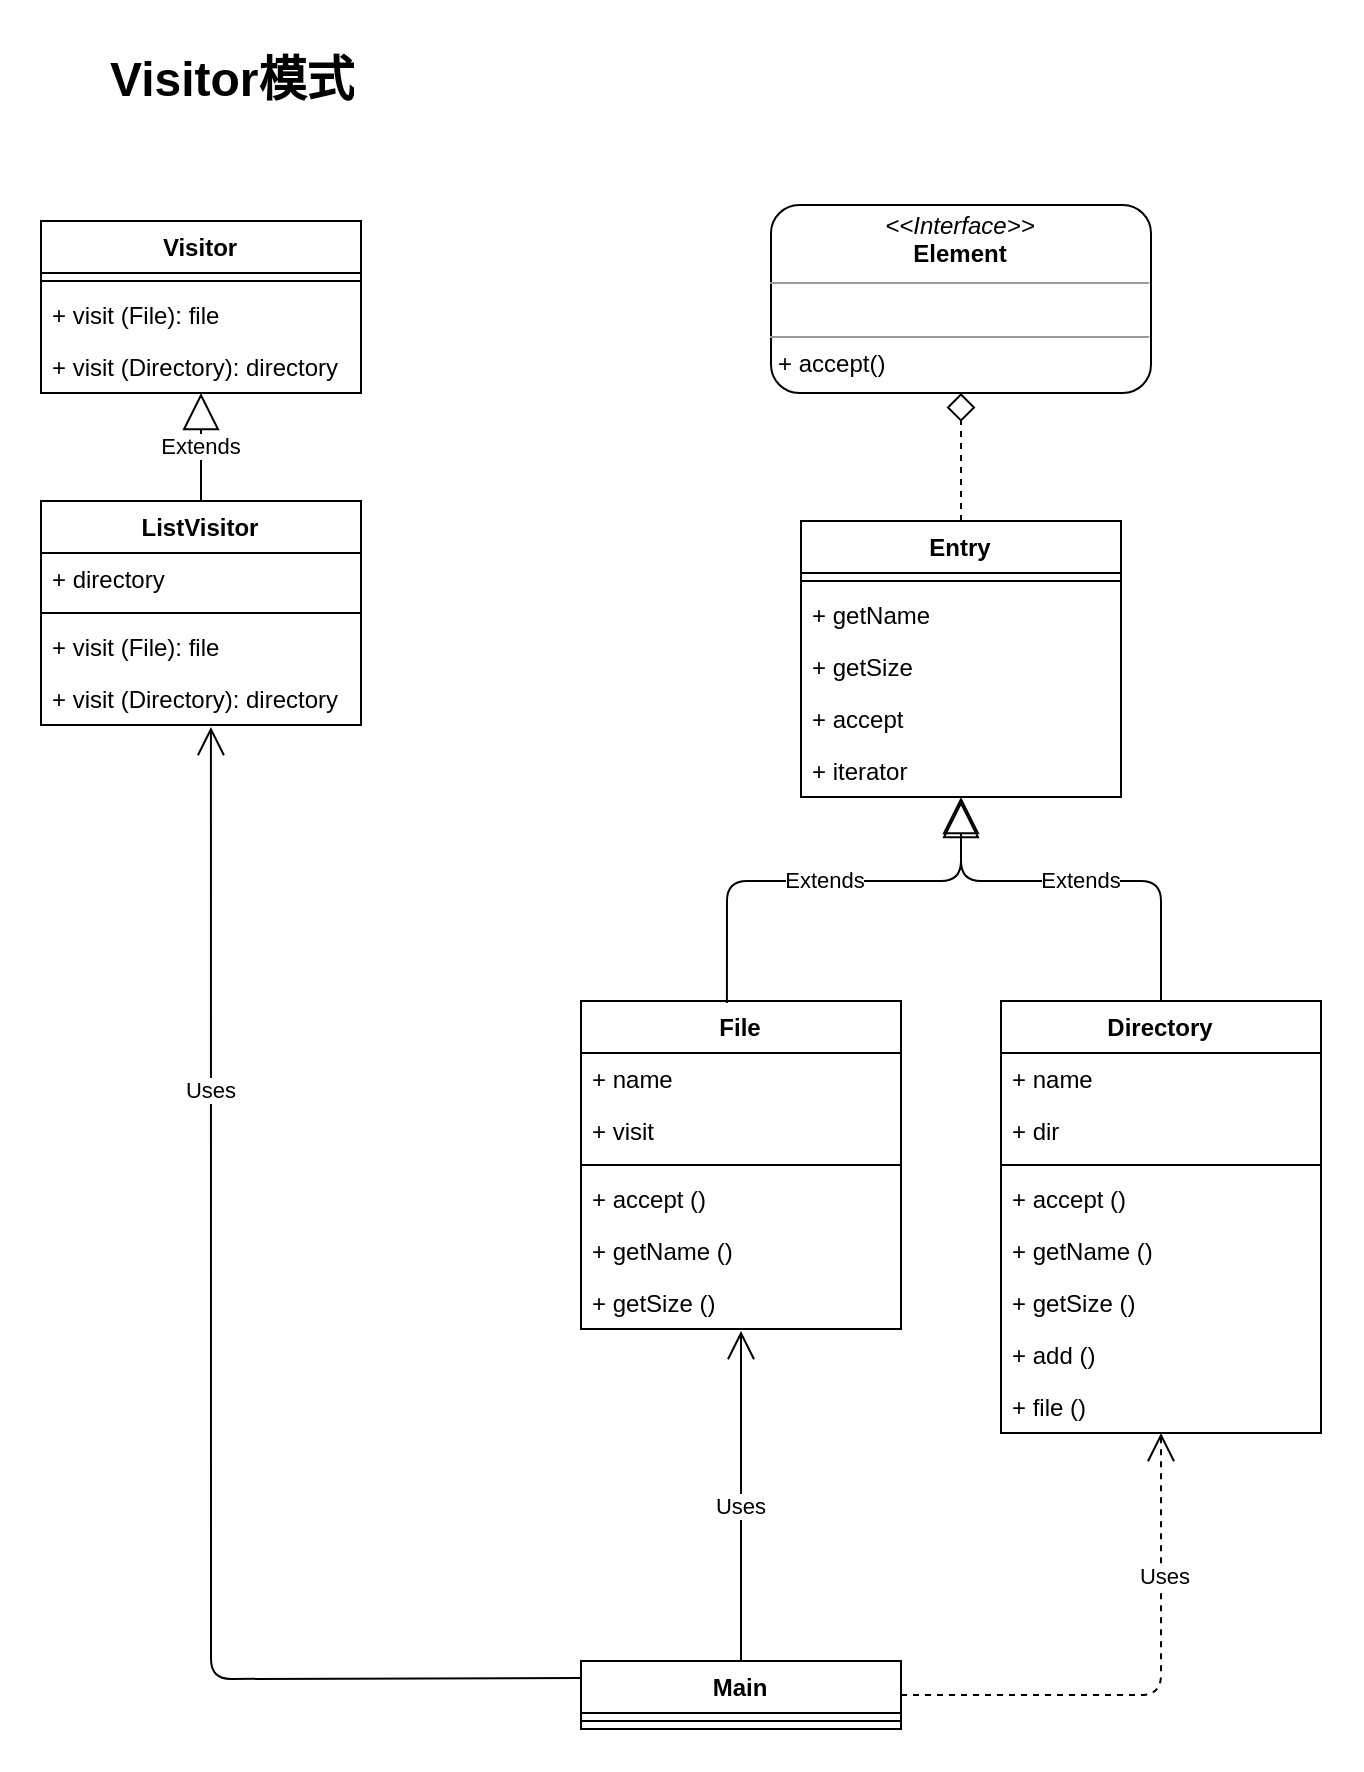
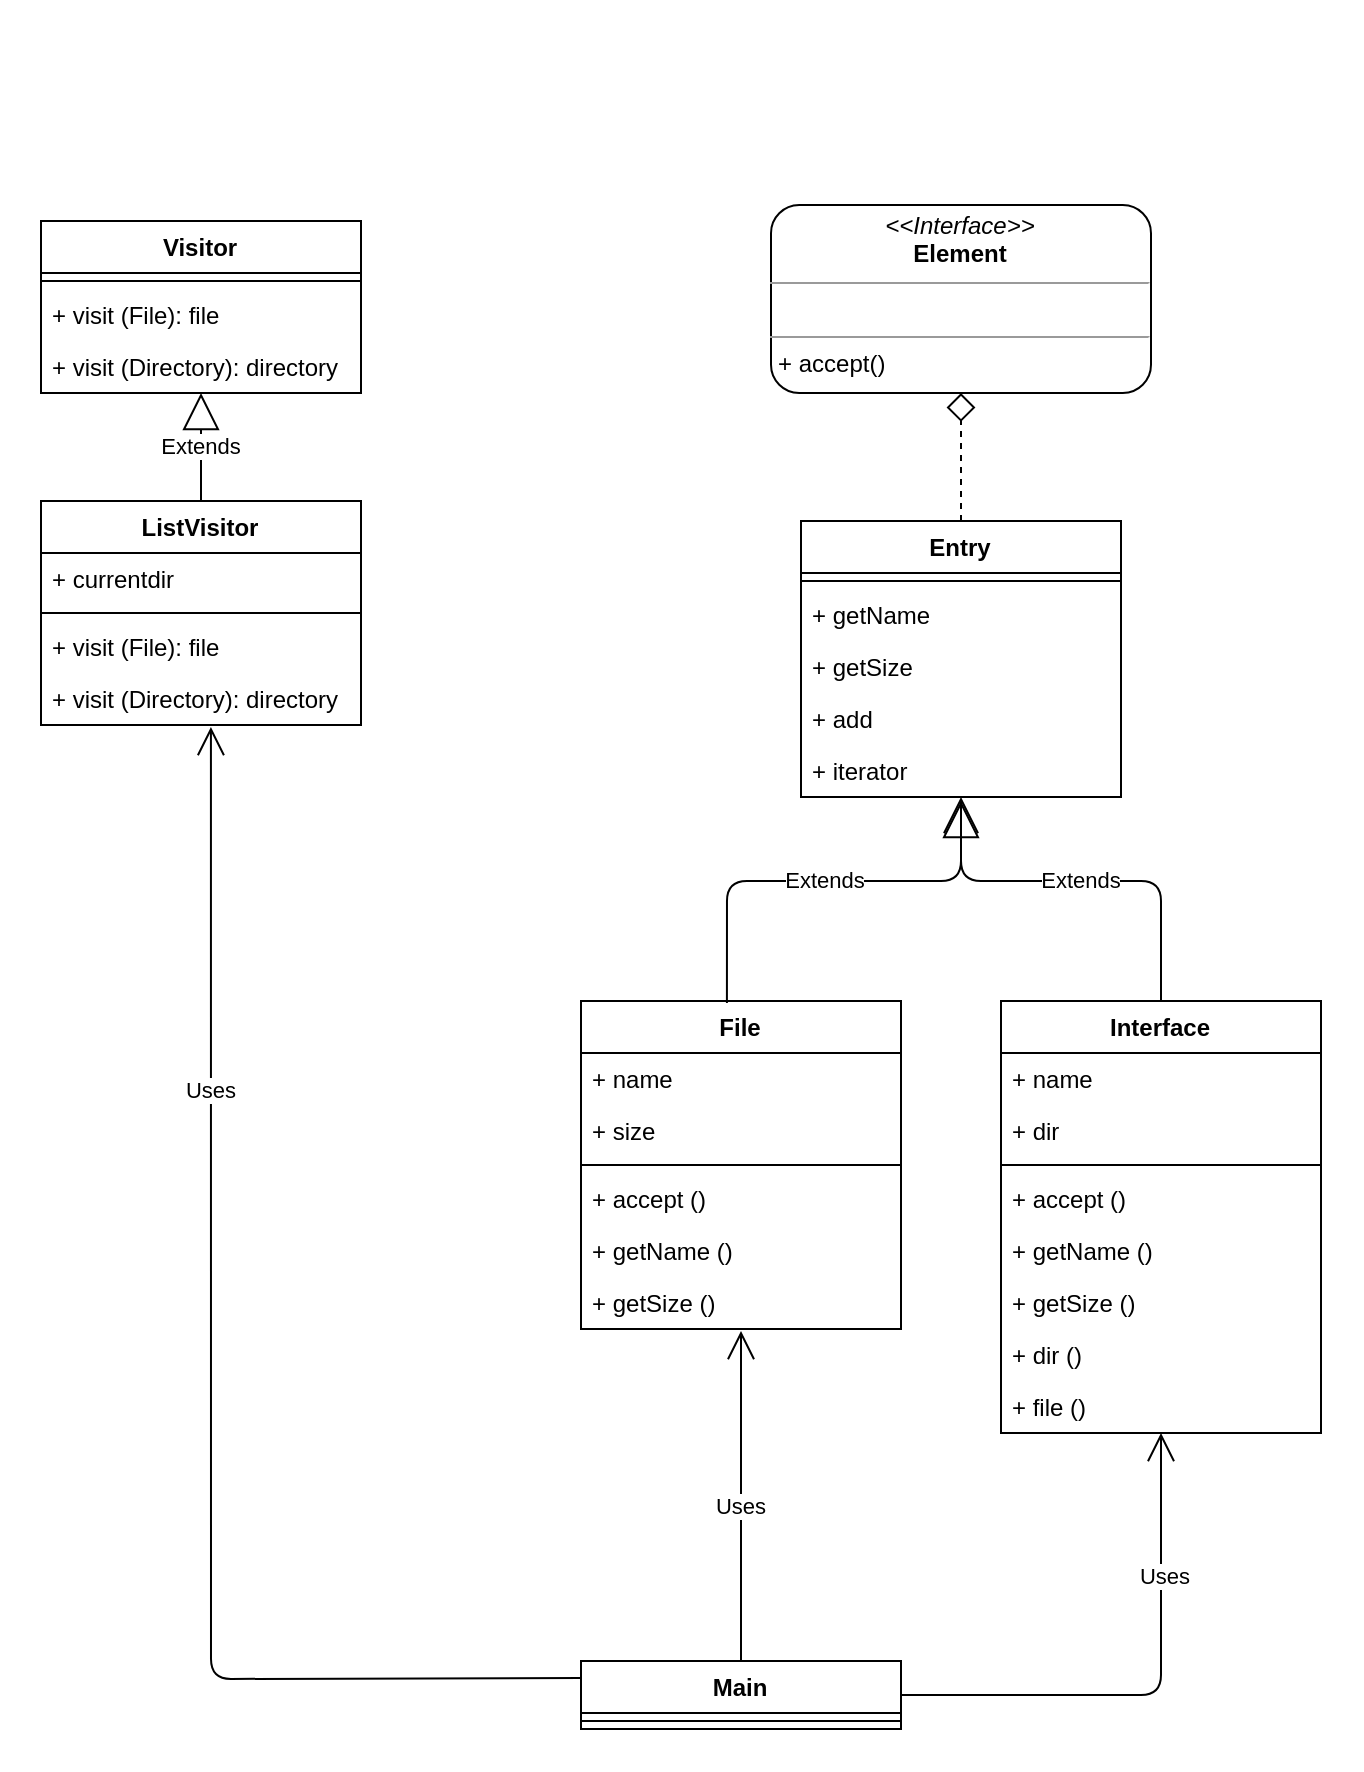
(281, 81) -> none
(120, 580) -> (126, 580)
(863, 720) -> (842, 720)
(961, 834) -> (961, 820)
(1160, 1028) -> (1160, 1028)
(630, 1132) -> (626, 1132)
(1060, 1356) -> (1056, 1356)
(1079, 1695) -> (1079, 1695)
